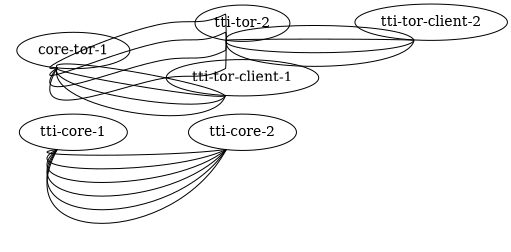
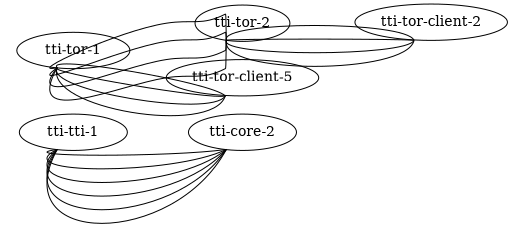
(73, 50) -> (73, 50)
(242, 78) -> (242, 78)
(73, 132) -> (73, 132)
